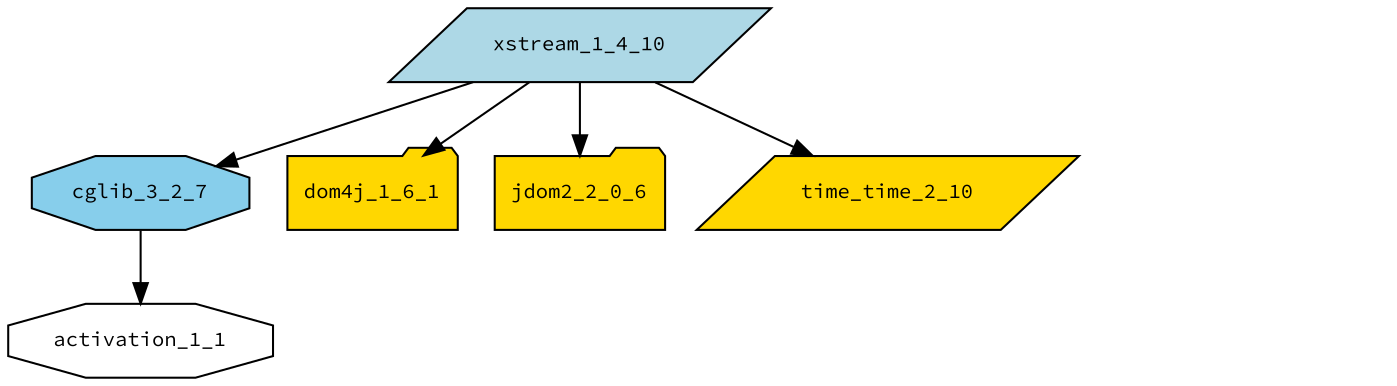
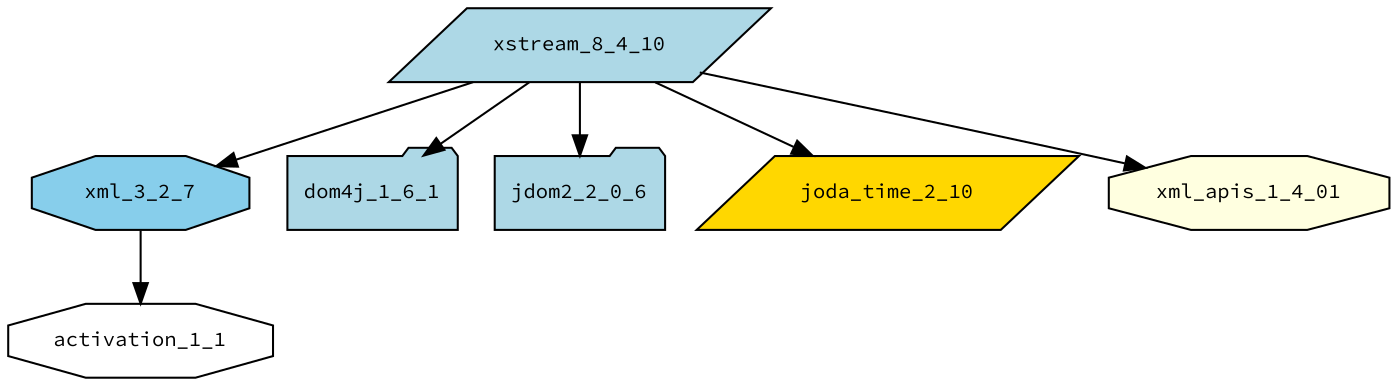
(580, 45) -> (580, 45)
(141, 193) -> (141, 193)
(373, 193) -> (373, 193)
(580, 193) -> (580, 193)
(888, 193) -> (888, 193)
none -> (1249, 193)
